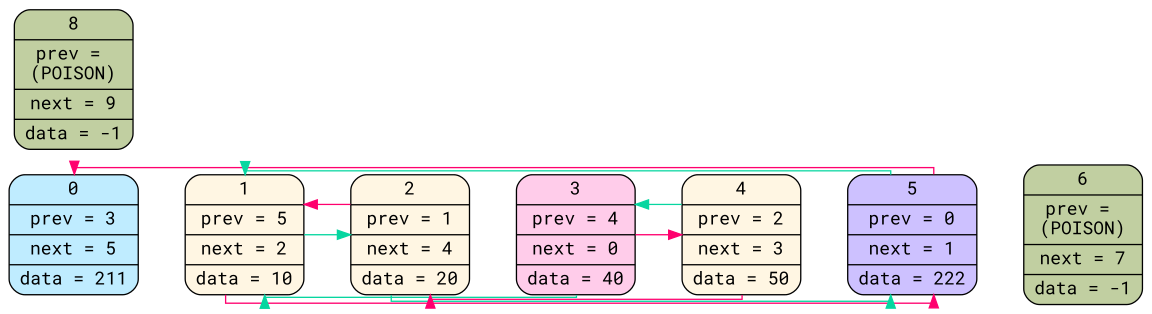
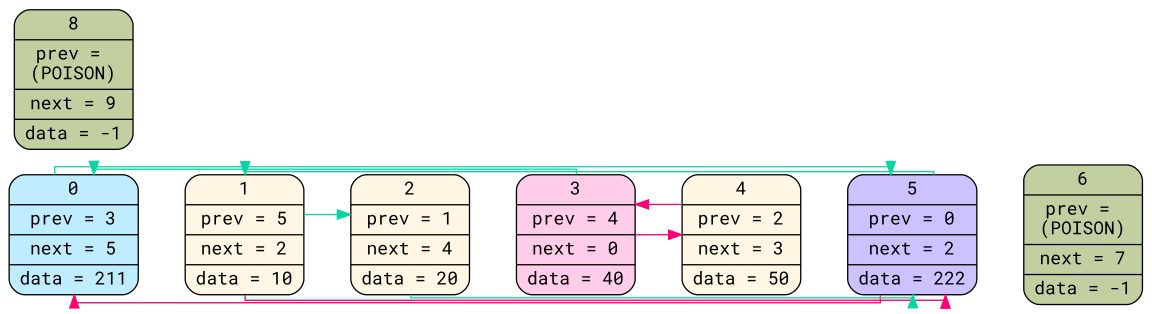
none -> (469, 167)
(334, 204) -> none
(665, 204) -> (665, 204)
(912, 249) -> (912, 249)
(422, 297) -> (337, 169)
(588, 299) -> none
